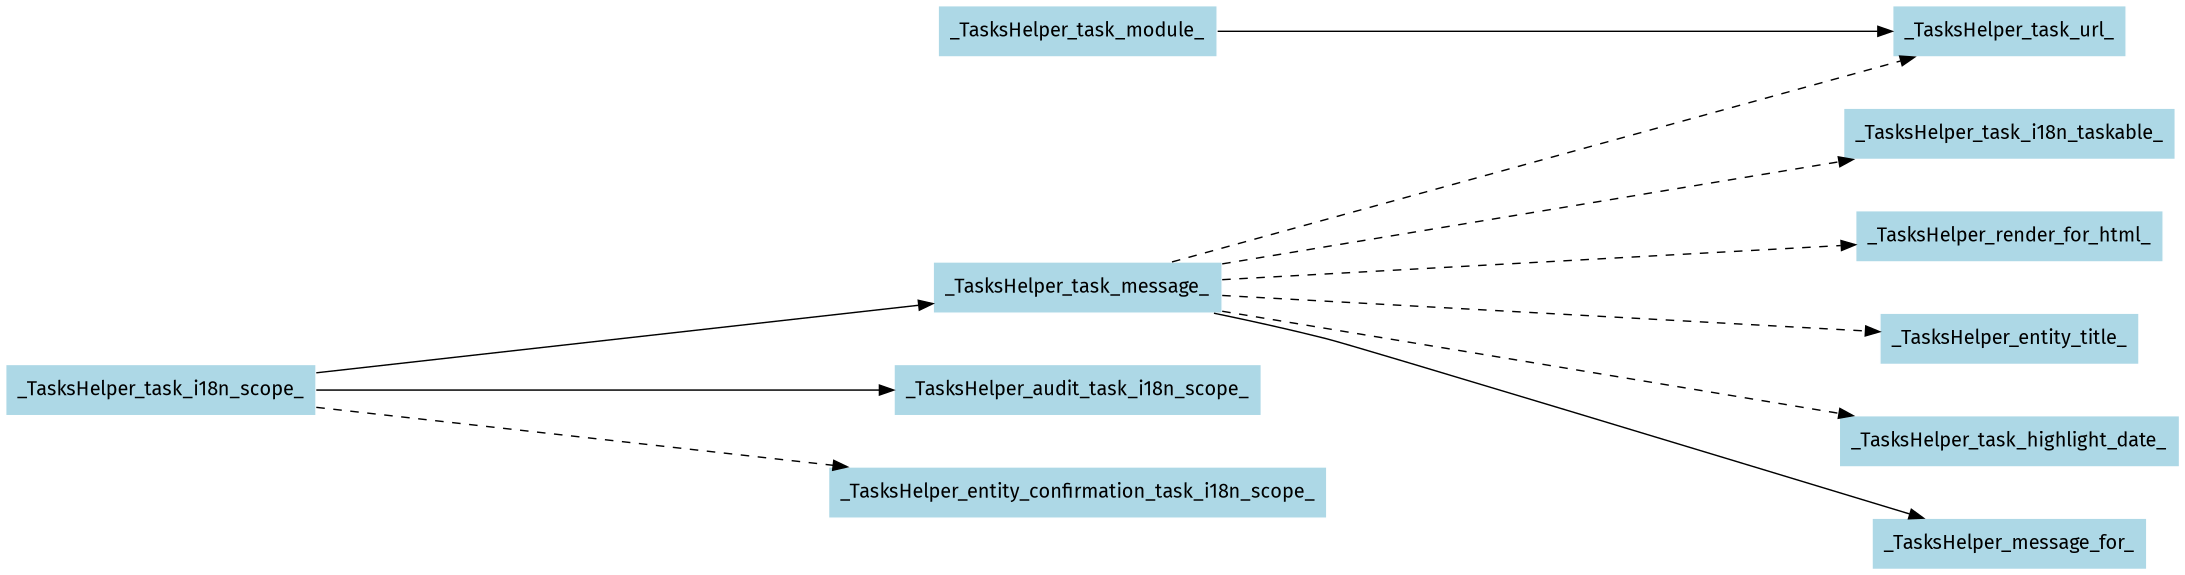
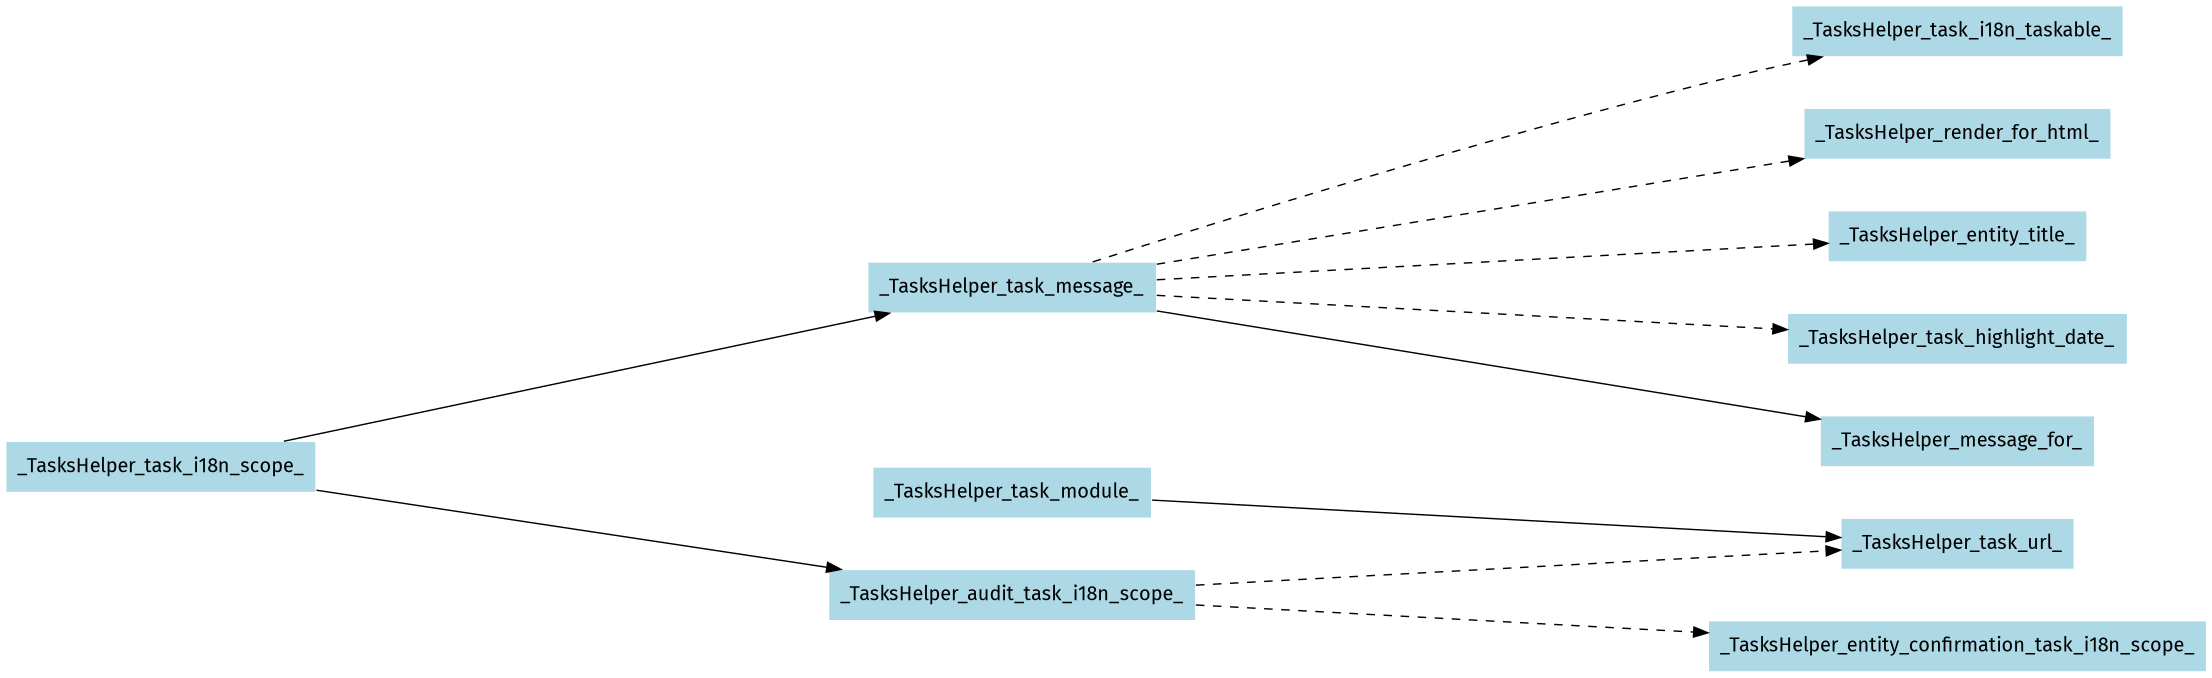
(1536, 161) -> (1511, 568)
(575, 436) -> (1445, 619)
